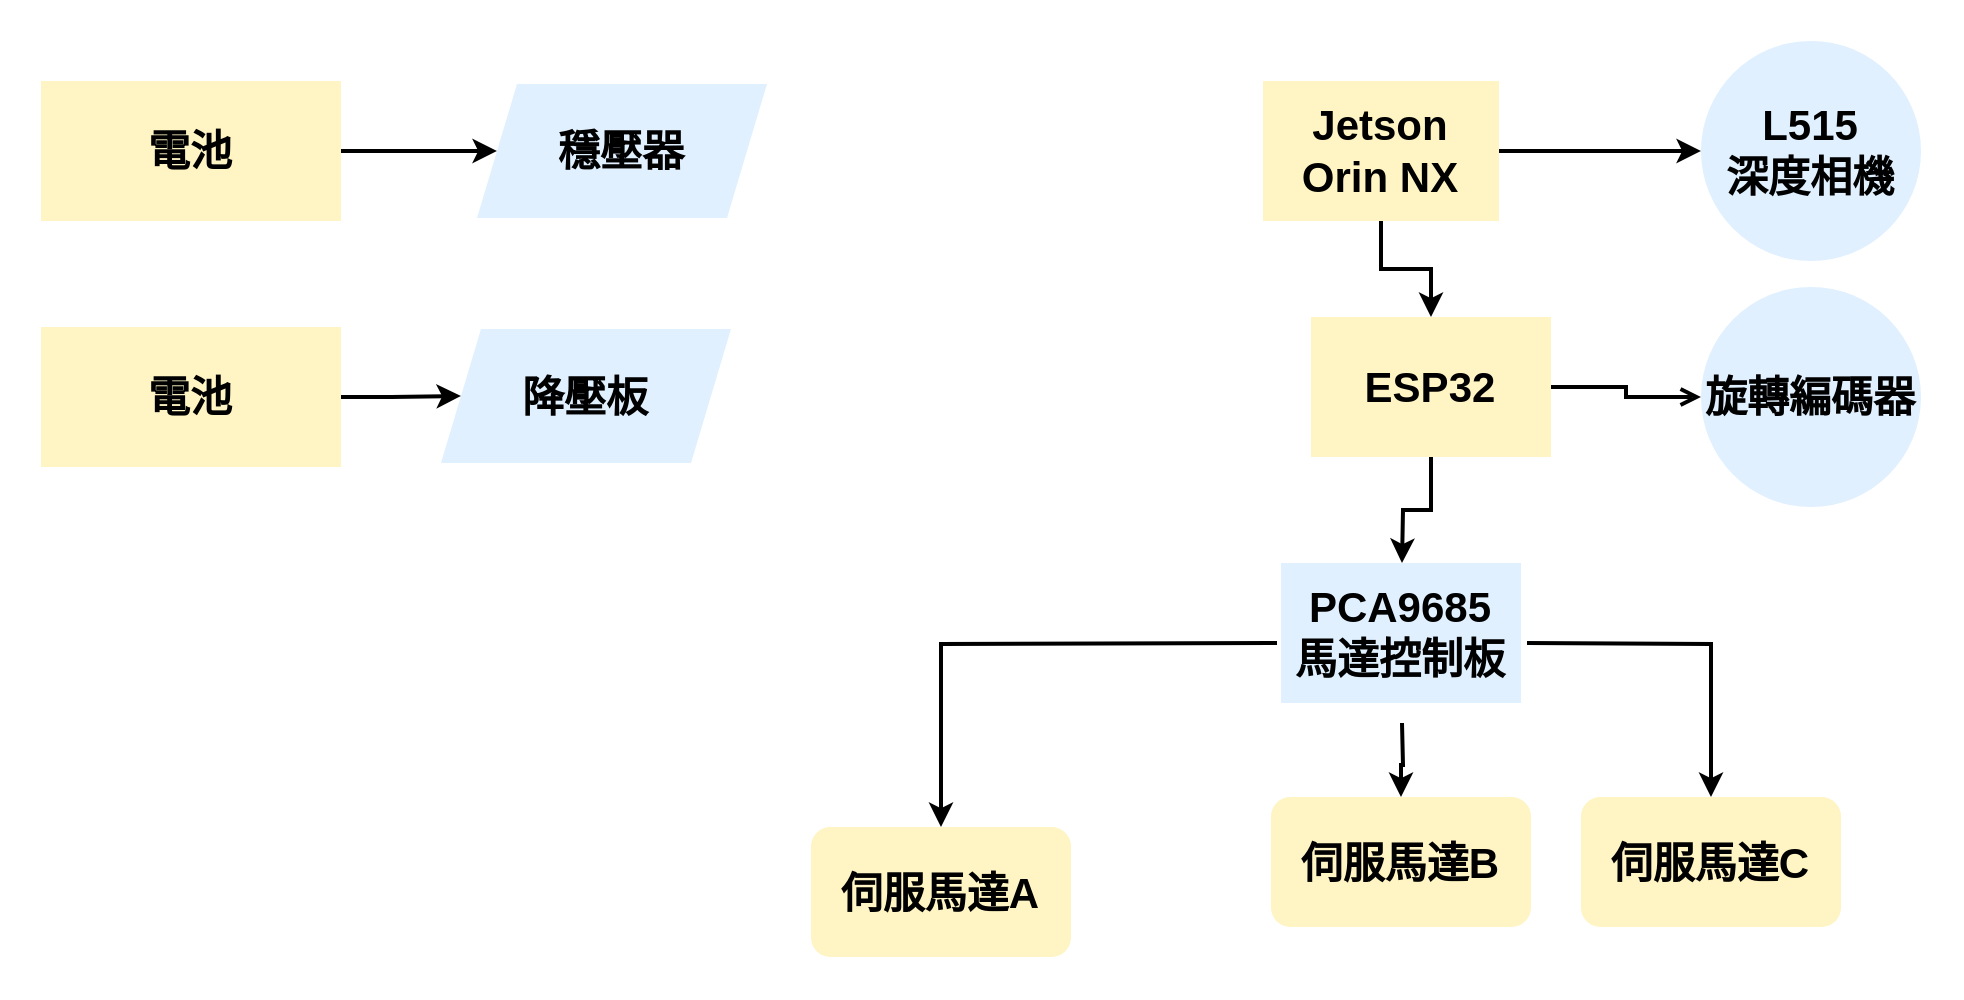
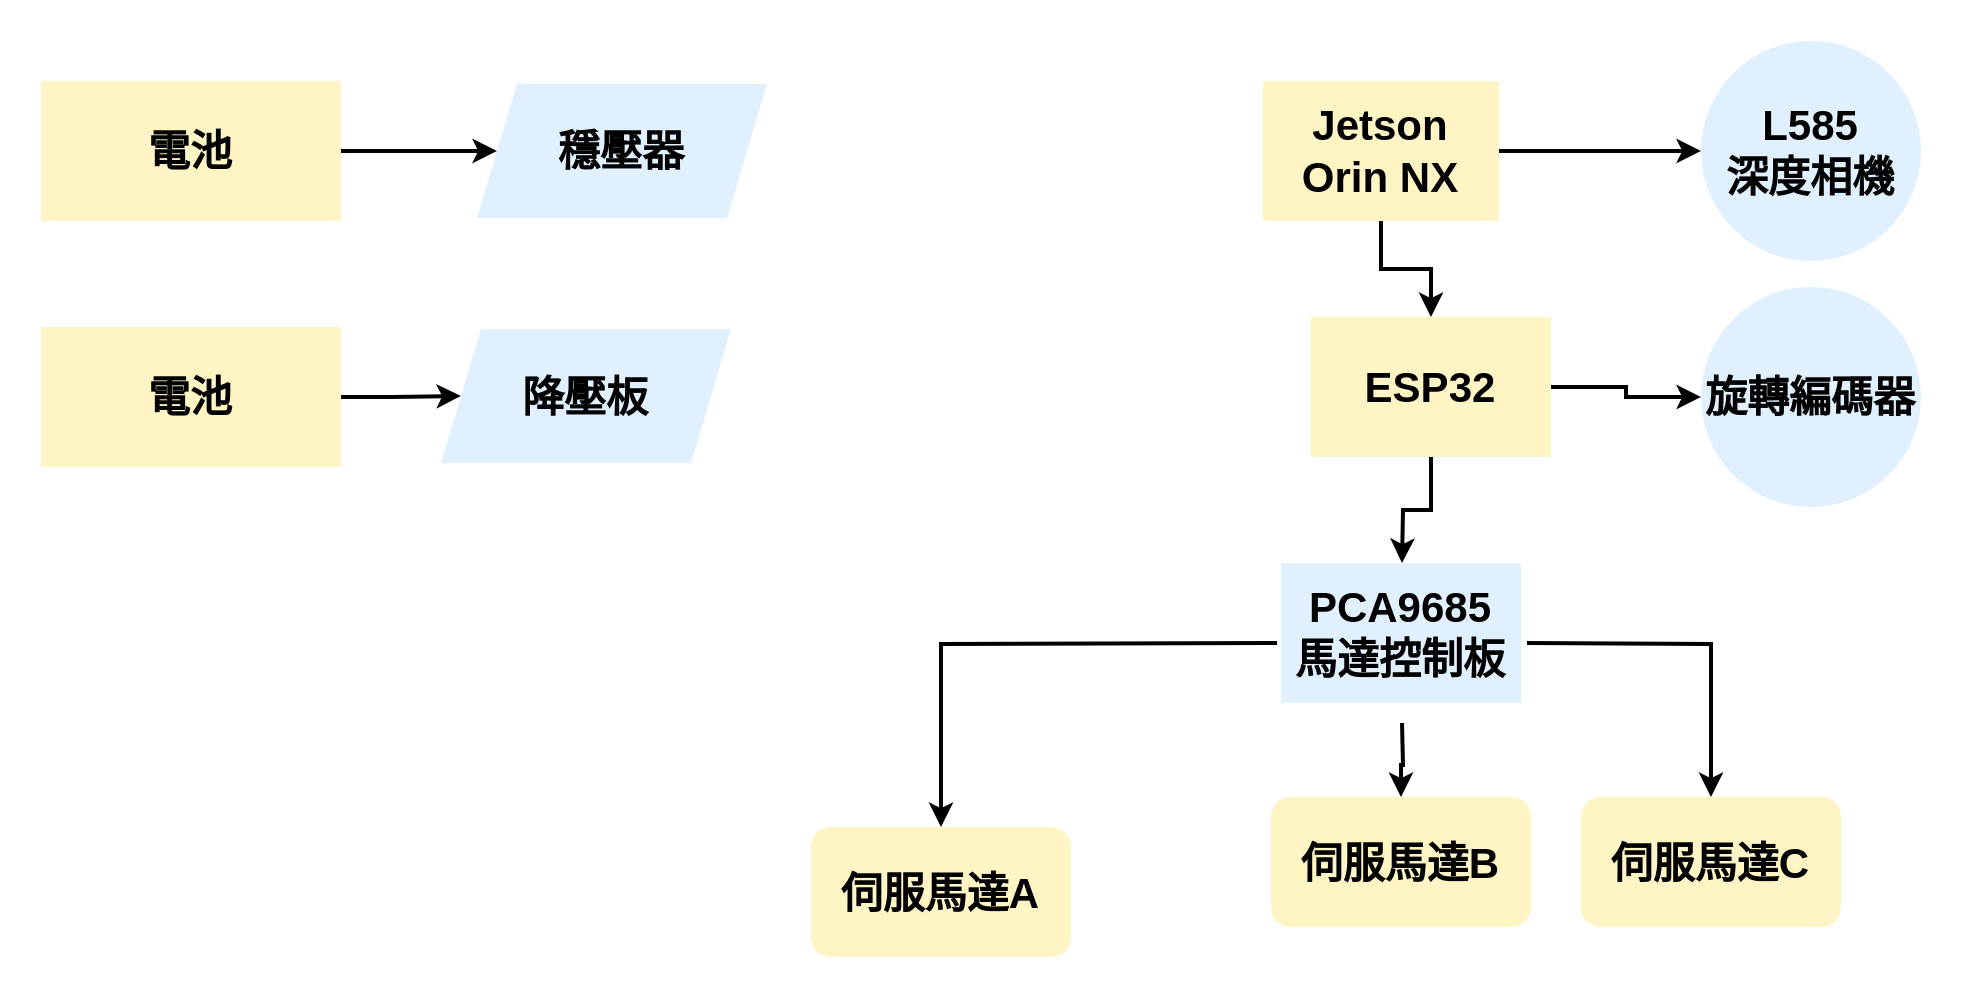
(1811, 151) -> (1811, 151)
(1683, 397) -> (1681, 397)
